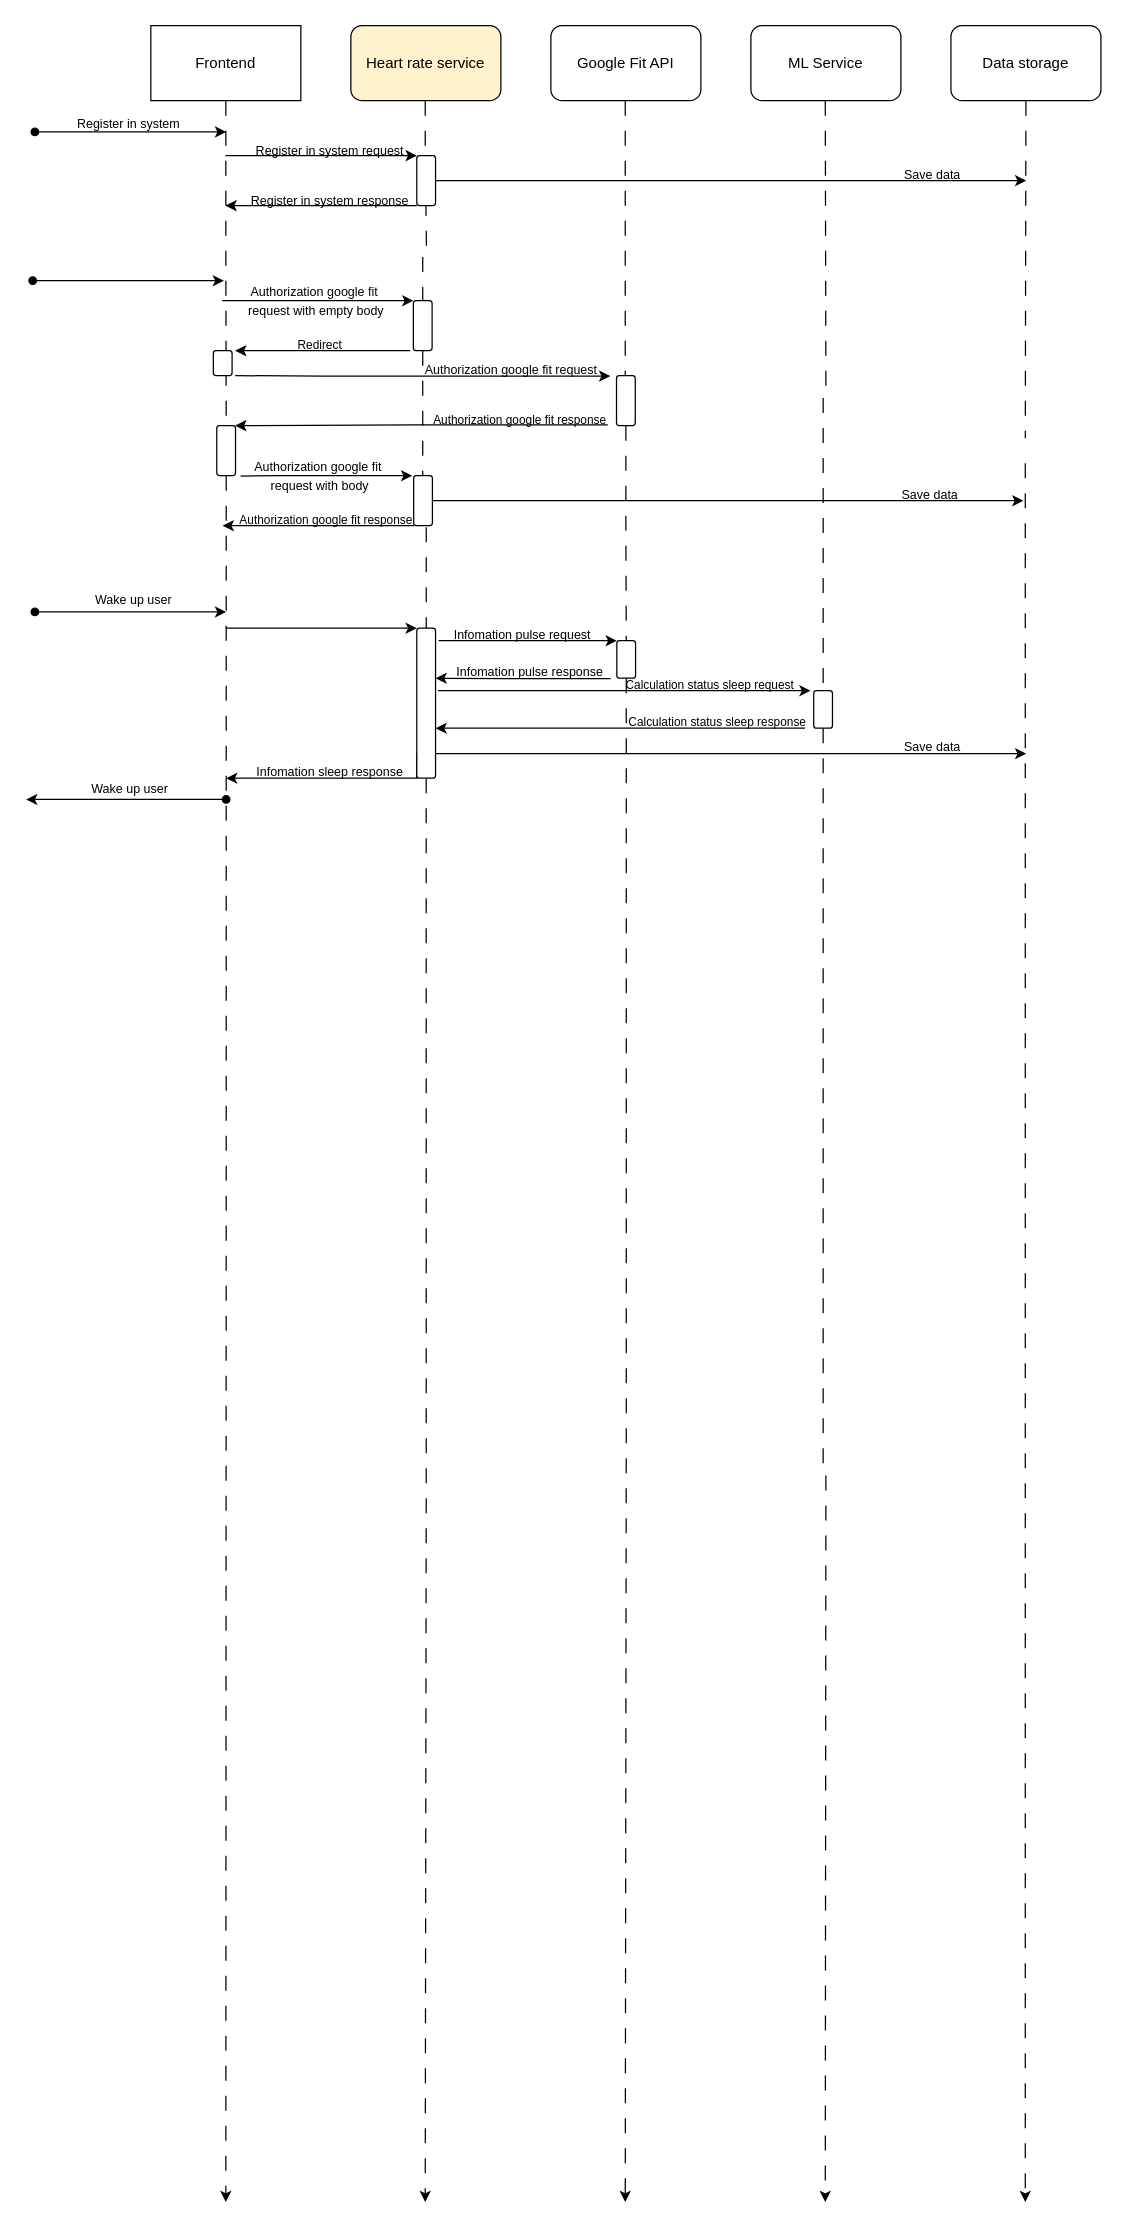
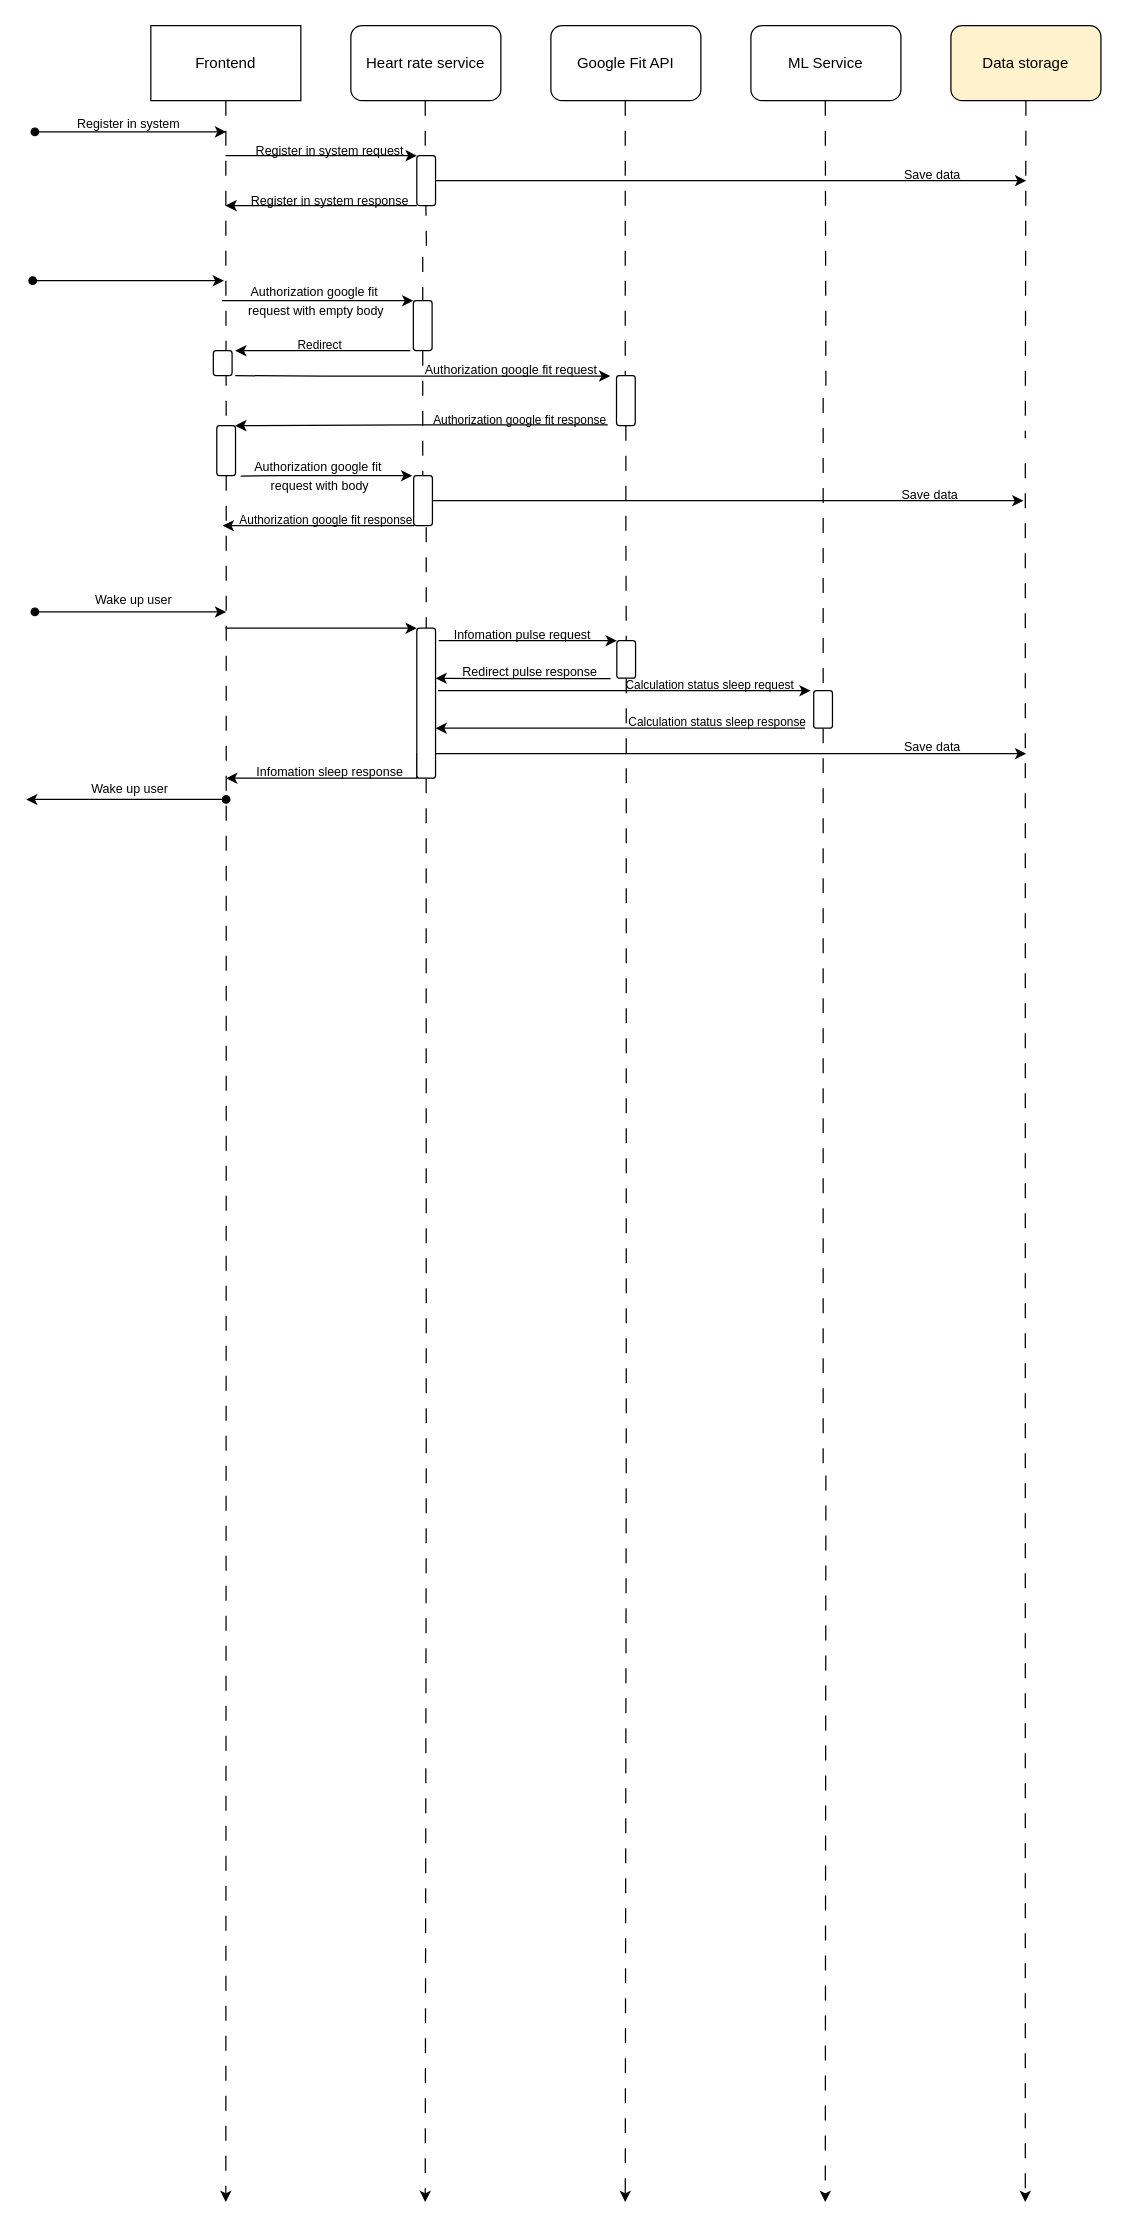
(426, 63) -> (426, 63)
(1026, 63) -> (1026, 63)
(530, 672) -> (530, 672)
